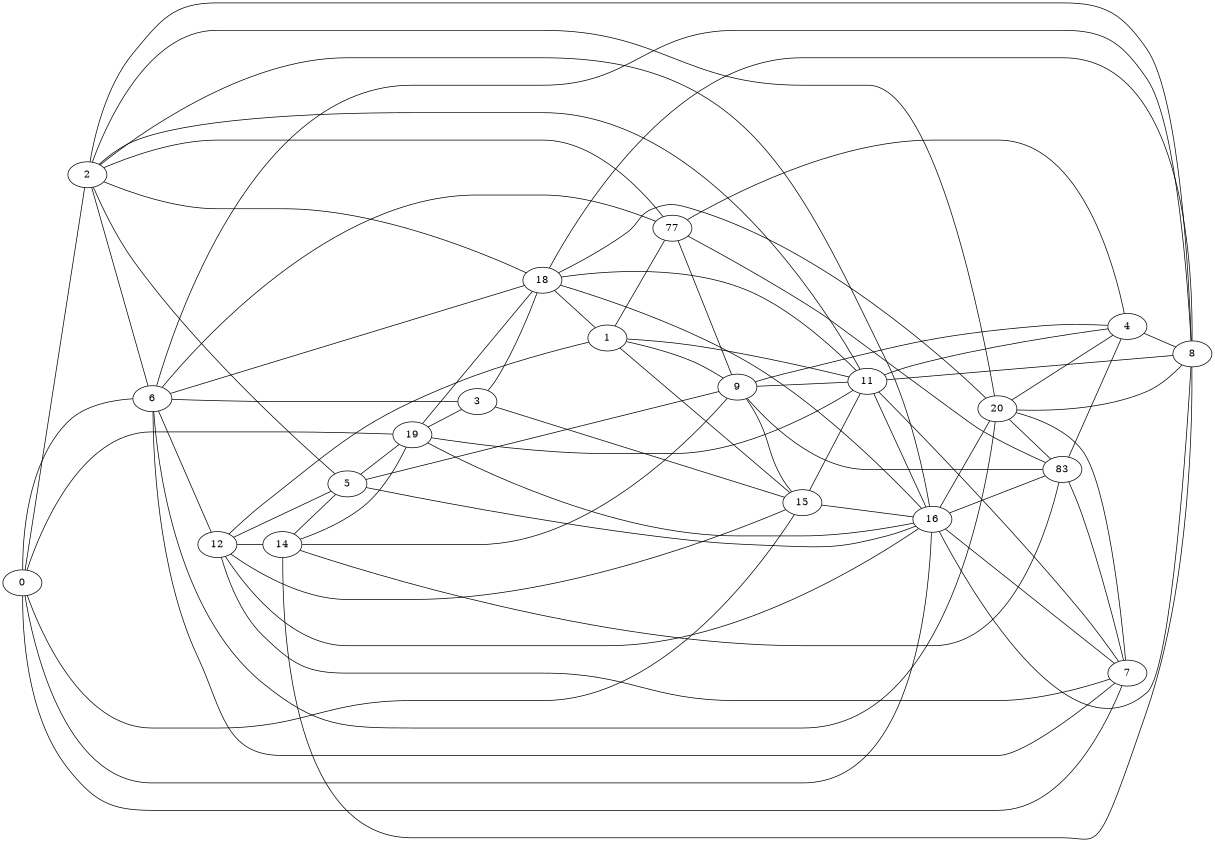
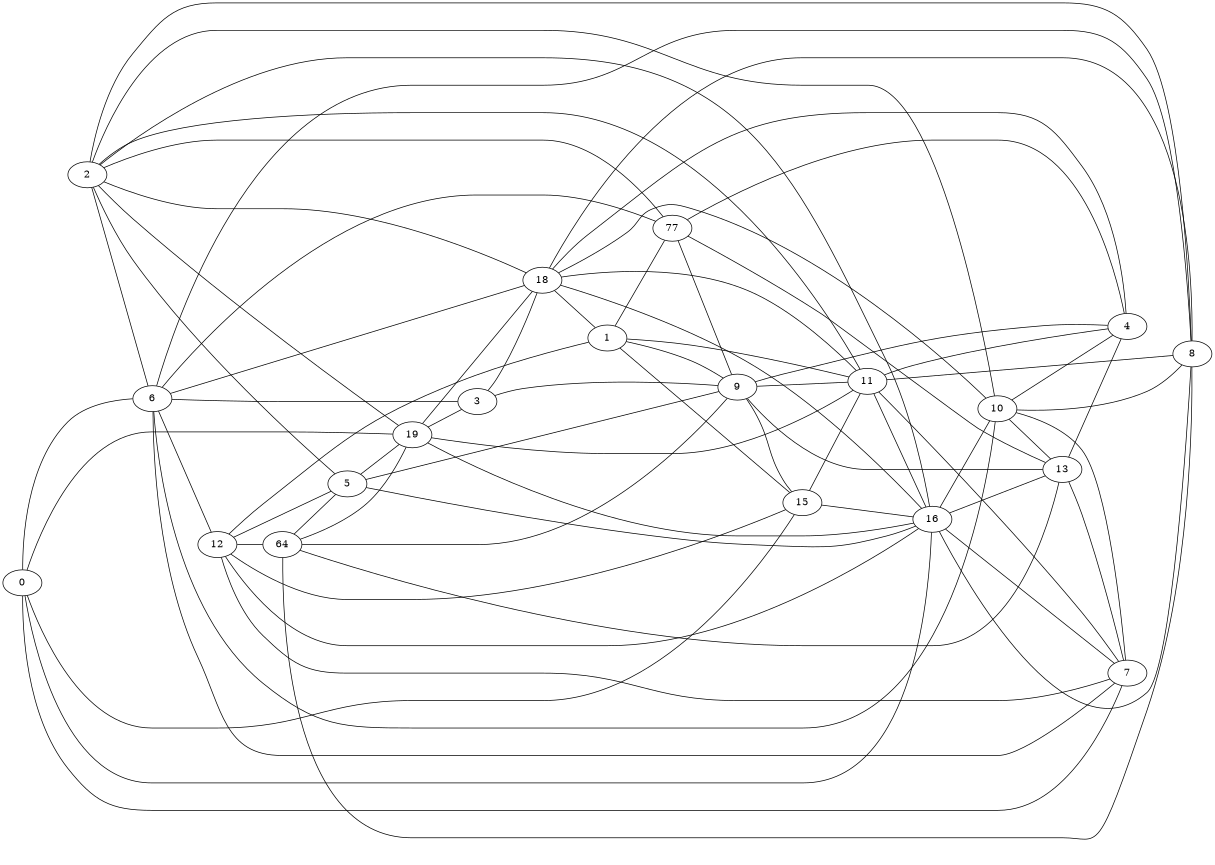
(1160, 340) -> (881, 113)
(55, 379) -> (244, 310)
(997, 409) -> (997, 409)
(625, 448) -> (606, 382)
(1062, 469) -> (1062, 469)
(282, 545) -> (282, 545)
